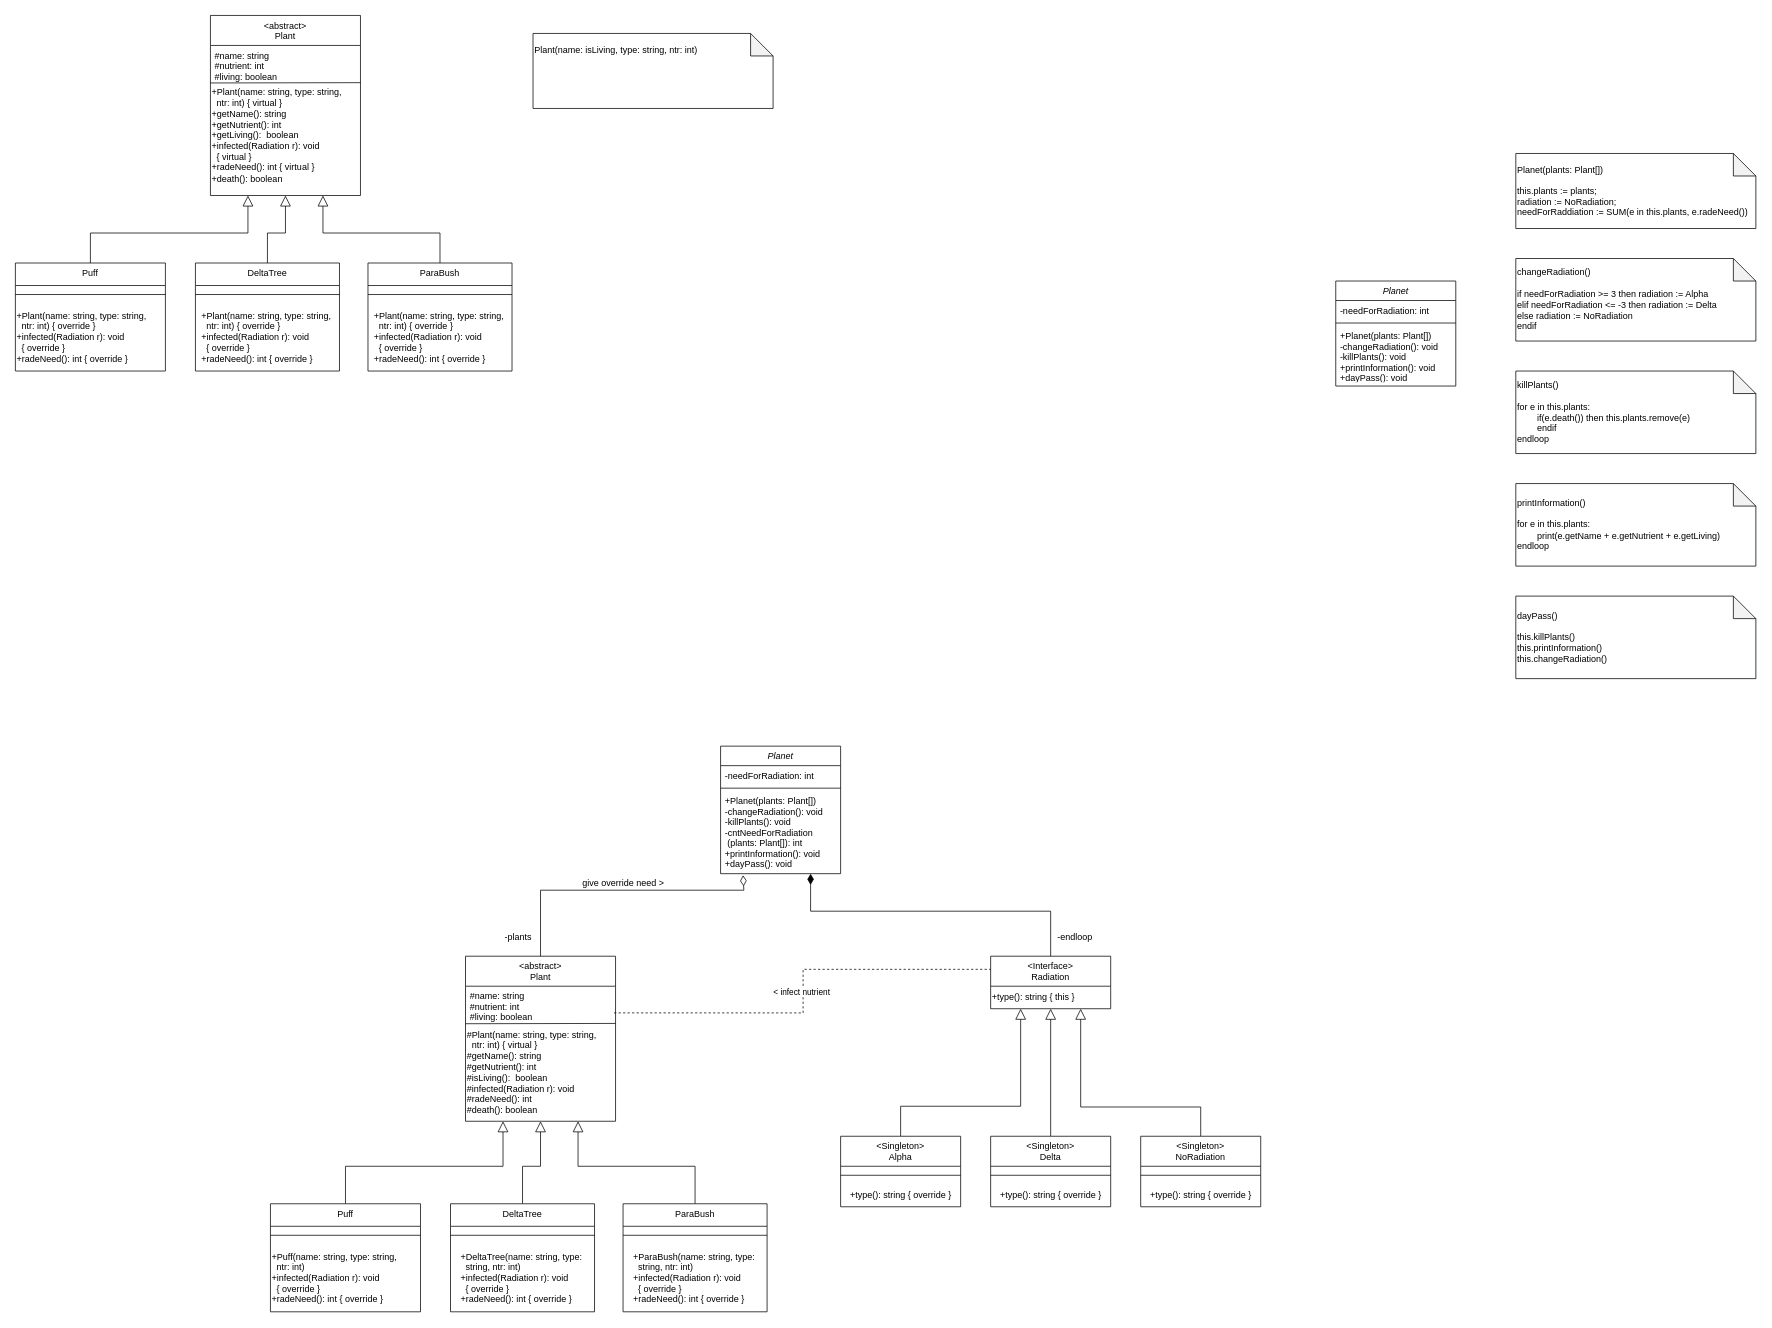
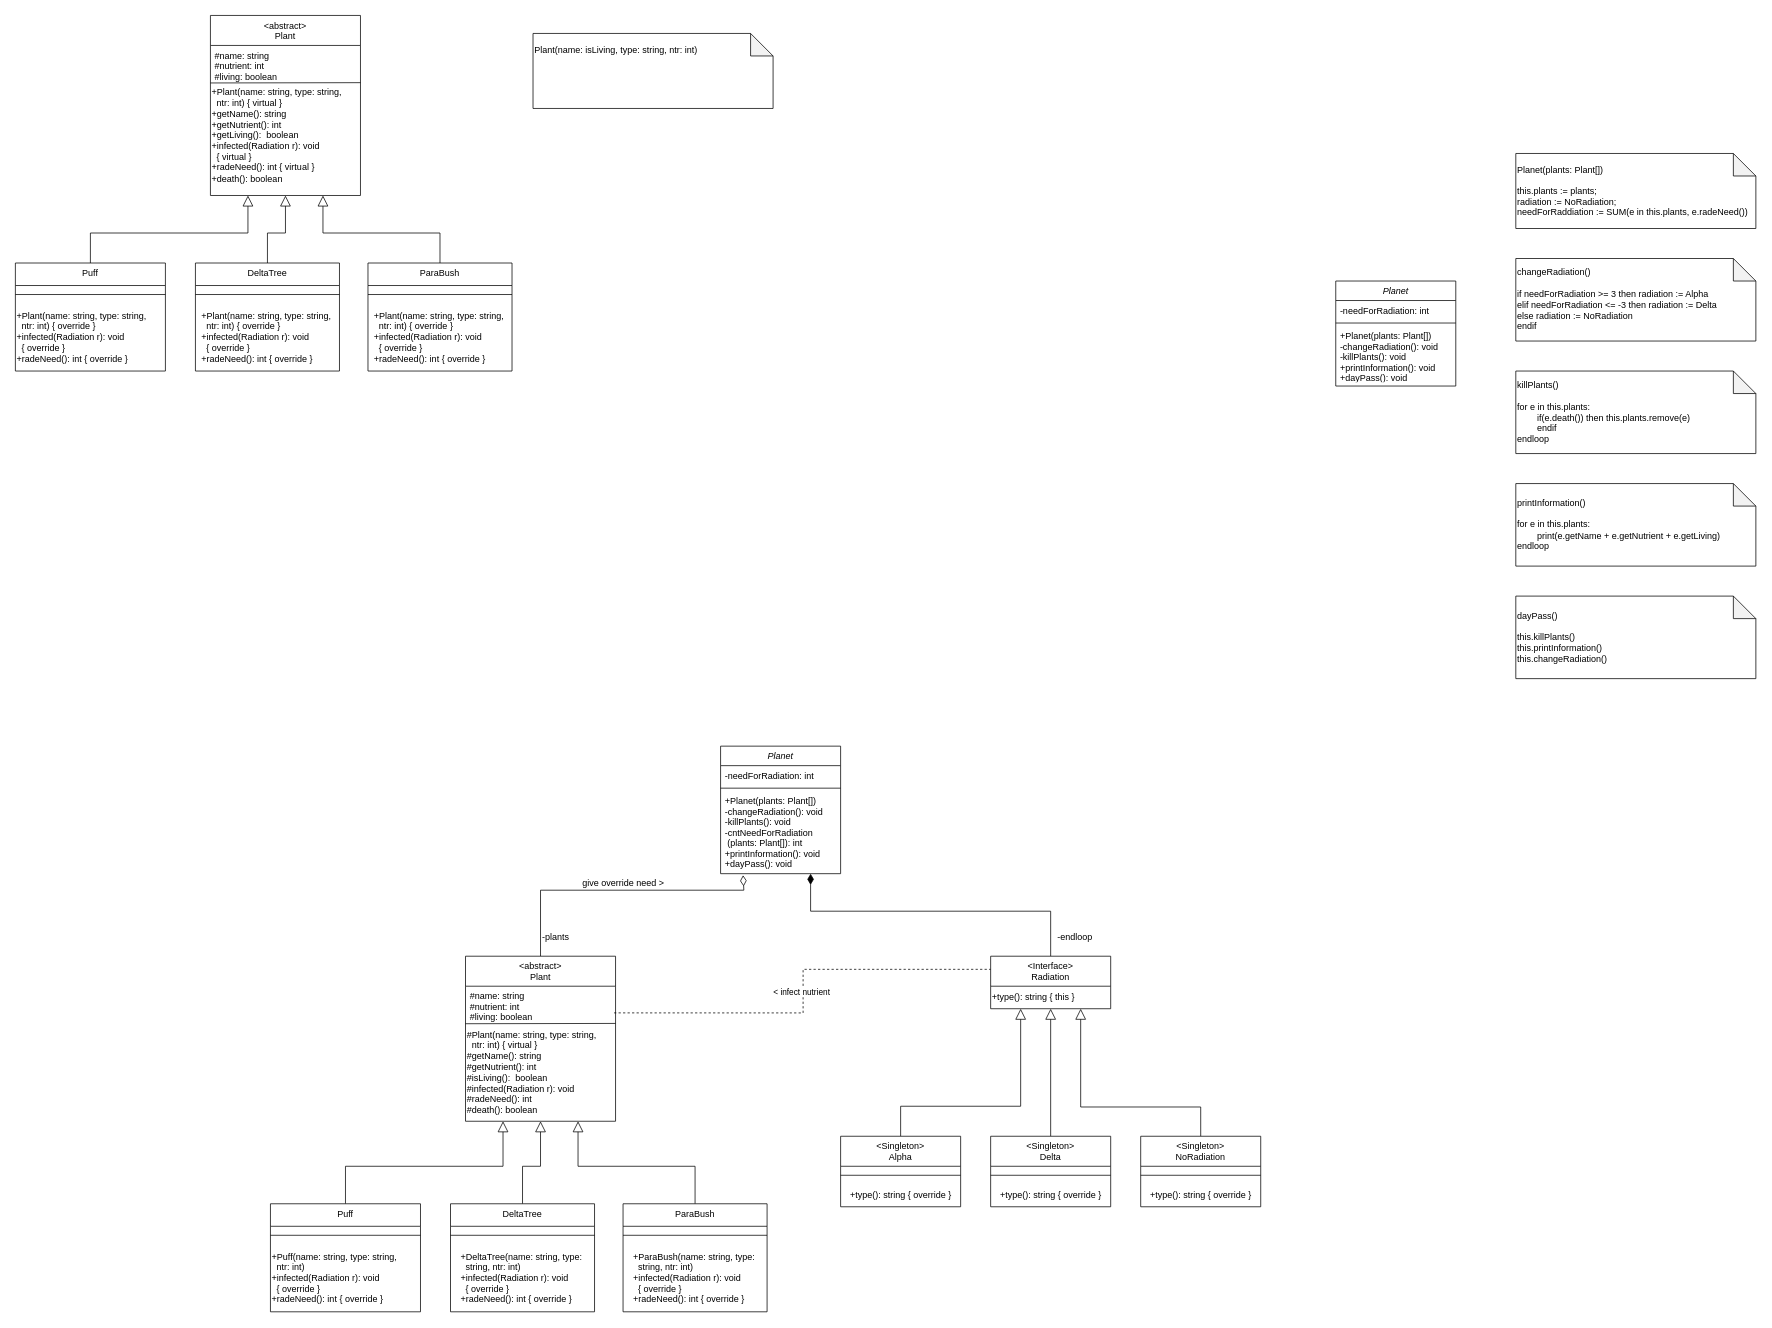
(518, 937) -> (555, 937)
